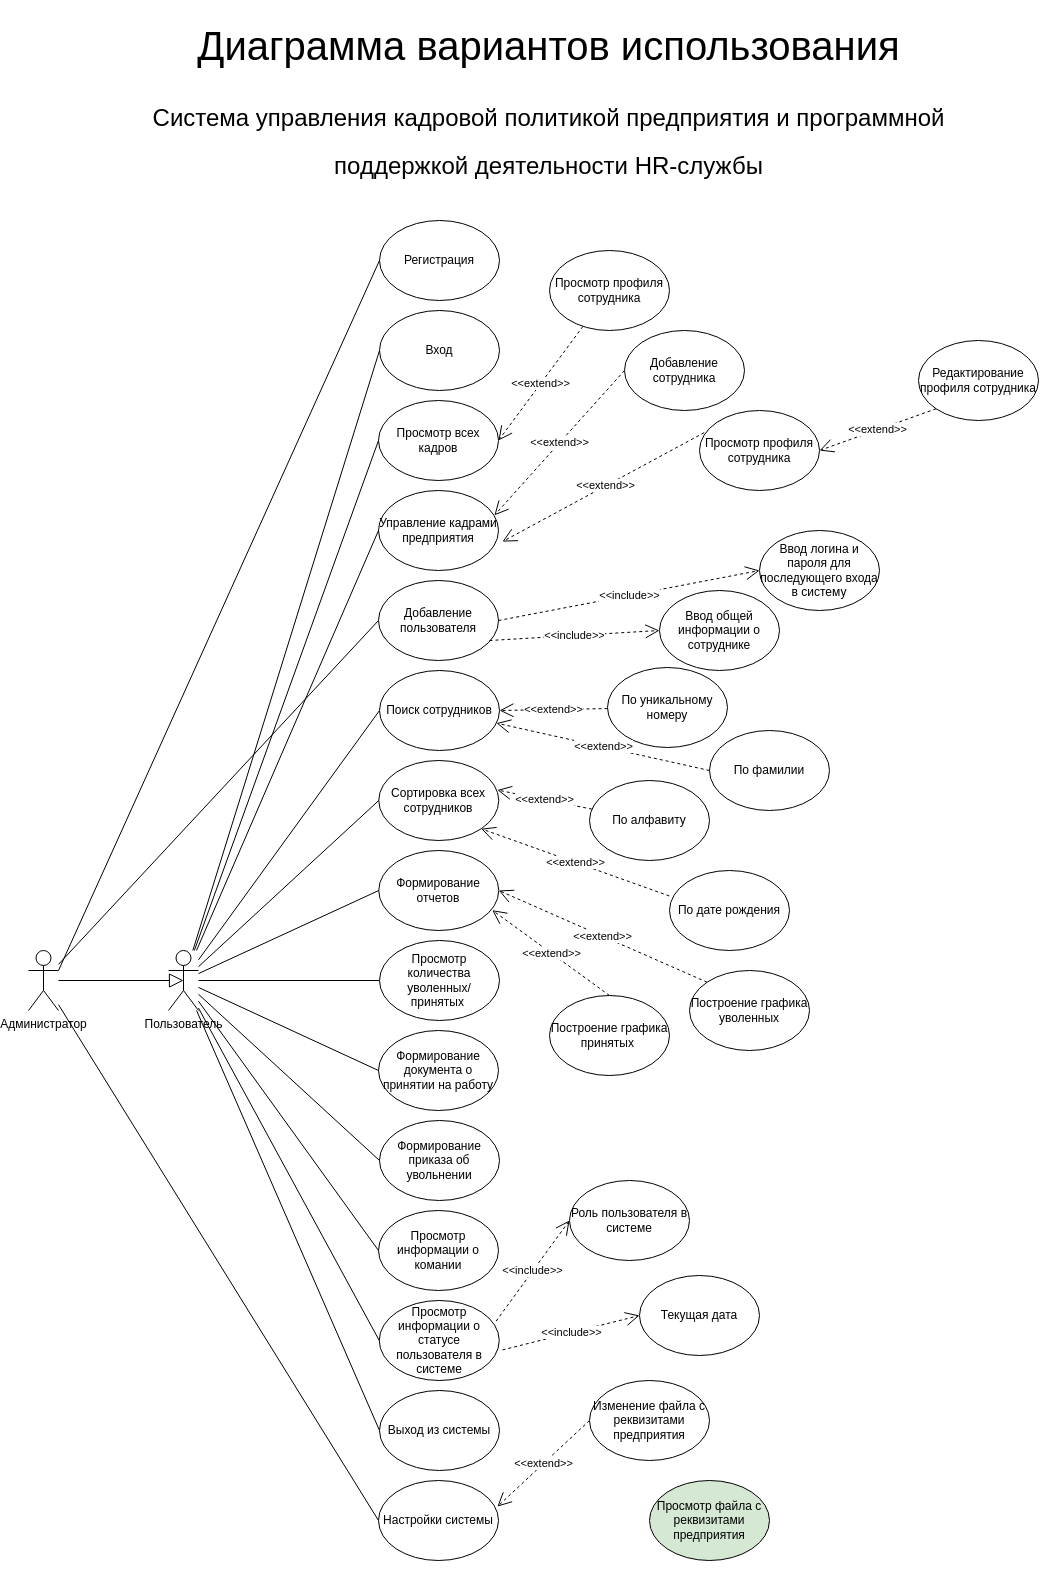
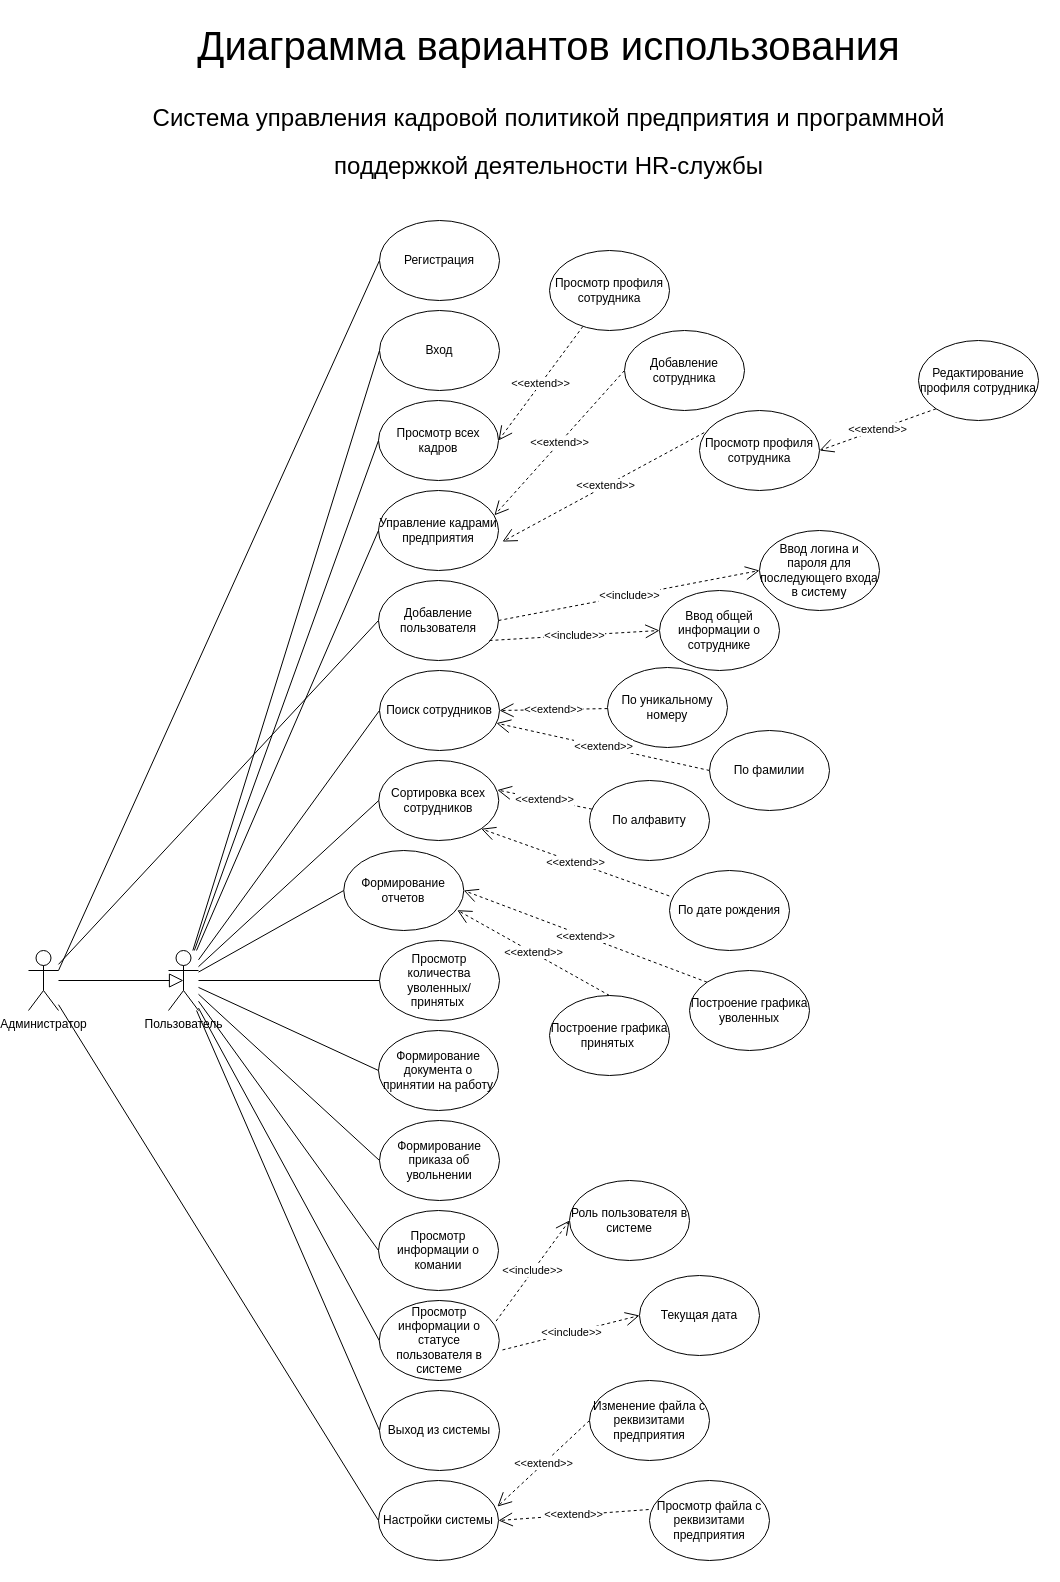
(439, 891) -> (404, 891)
none -> (575, 1515)
(710, 1521) -> (710, 1521)
